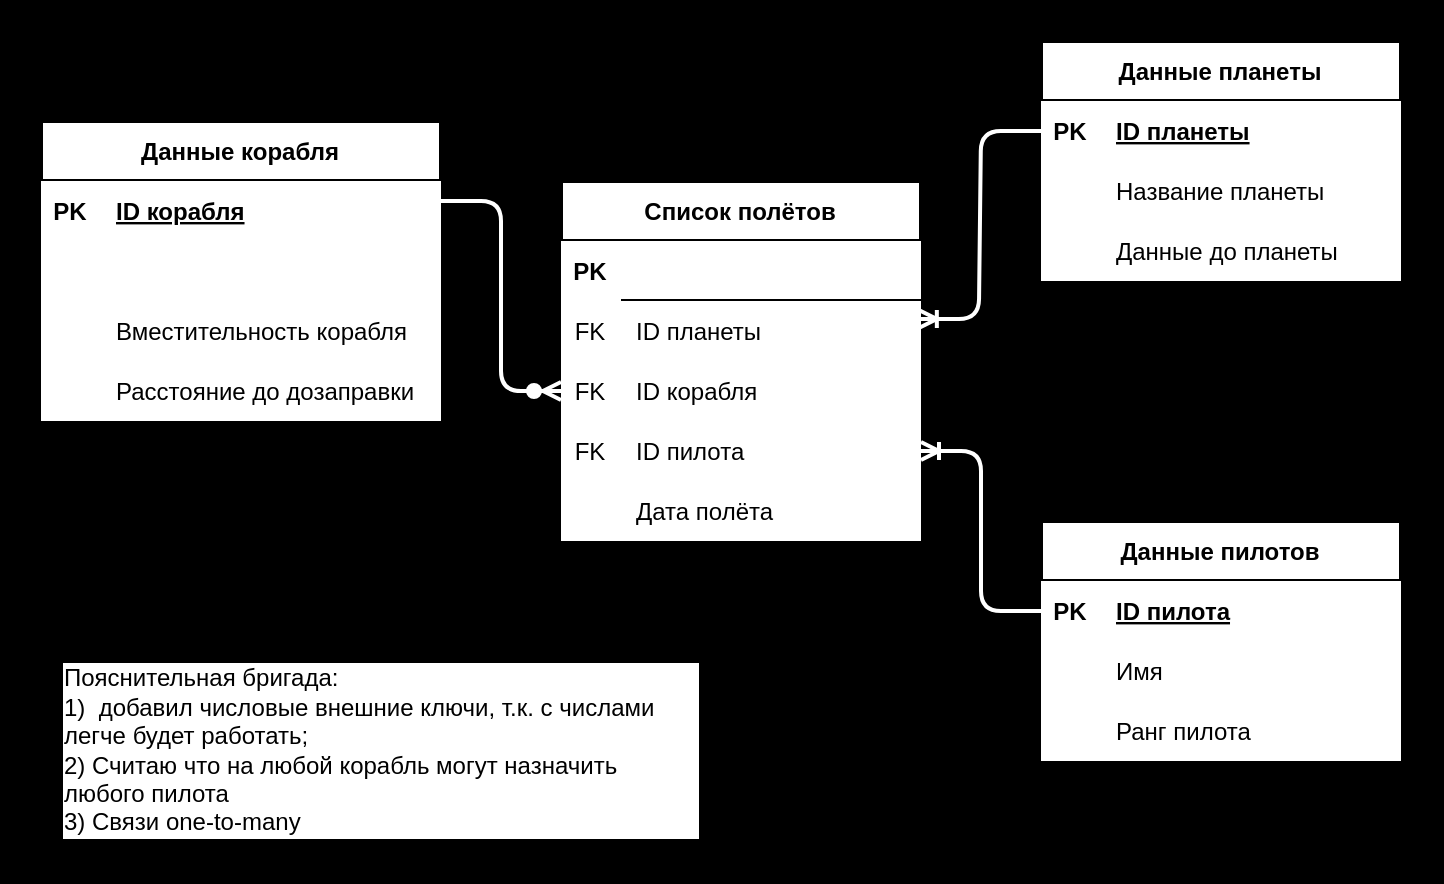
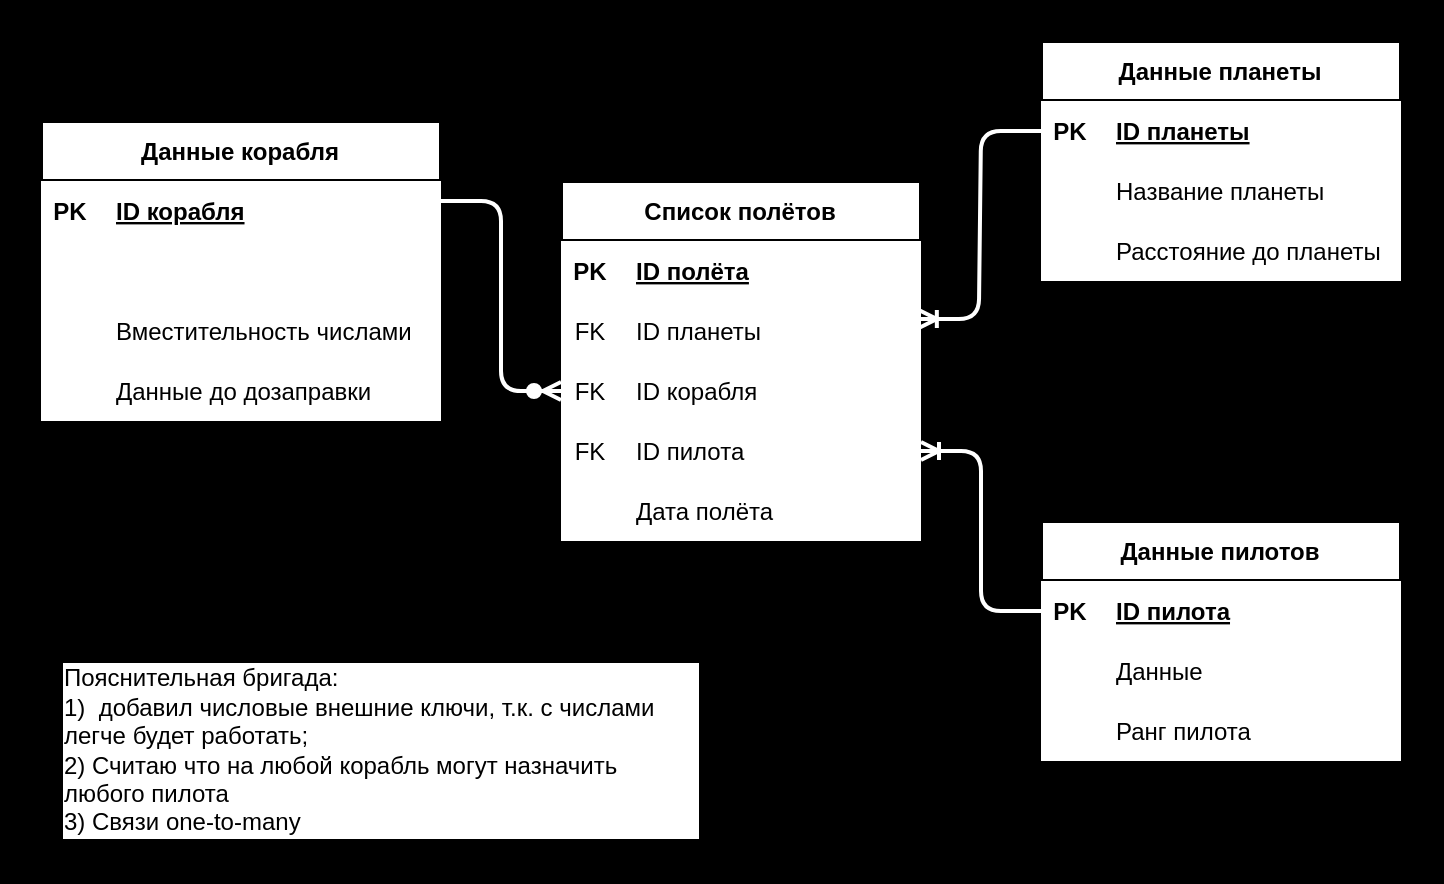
(1224, 252) -> (1251, 252)
none -> (771, 271)
(267, 332) -> (267, 332)
(271, 392) -> (244, 392)
(1136, 672) -> (1156, 672)
